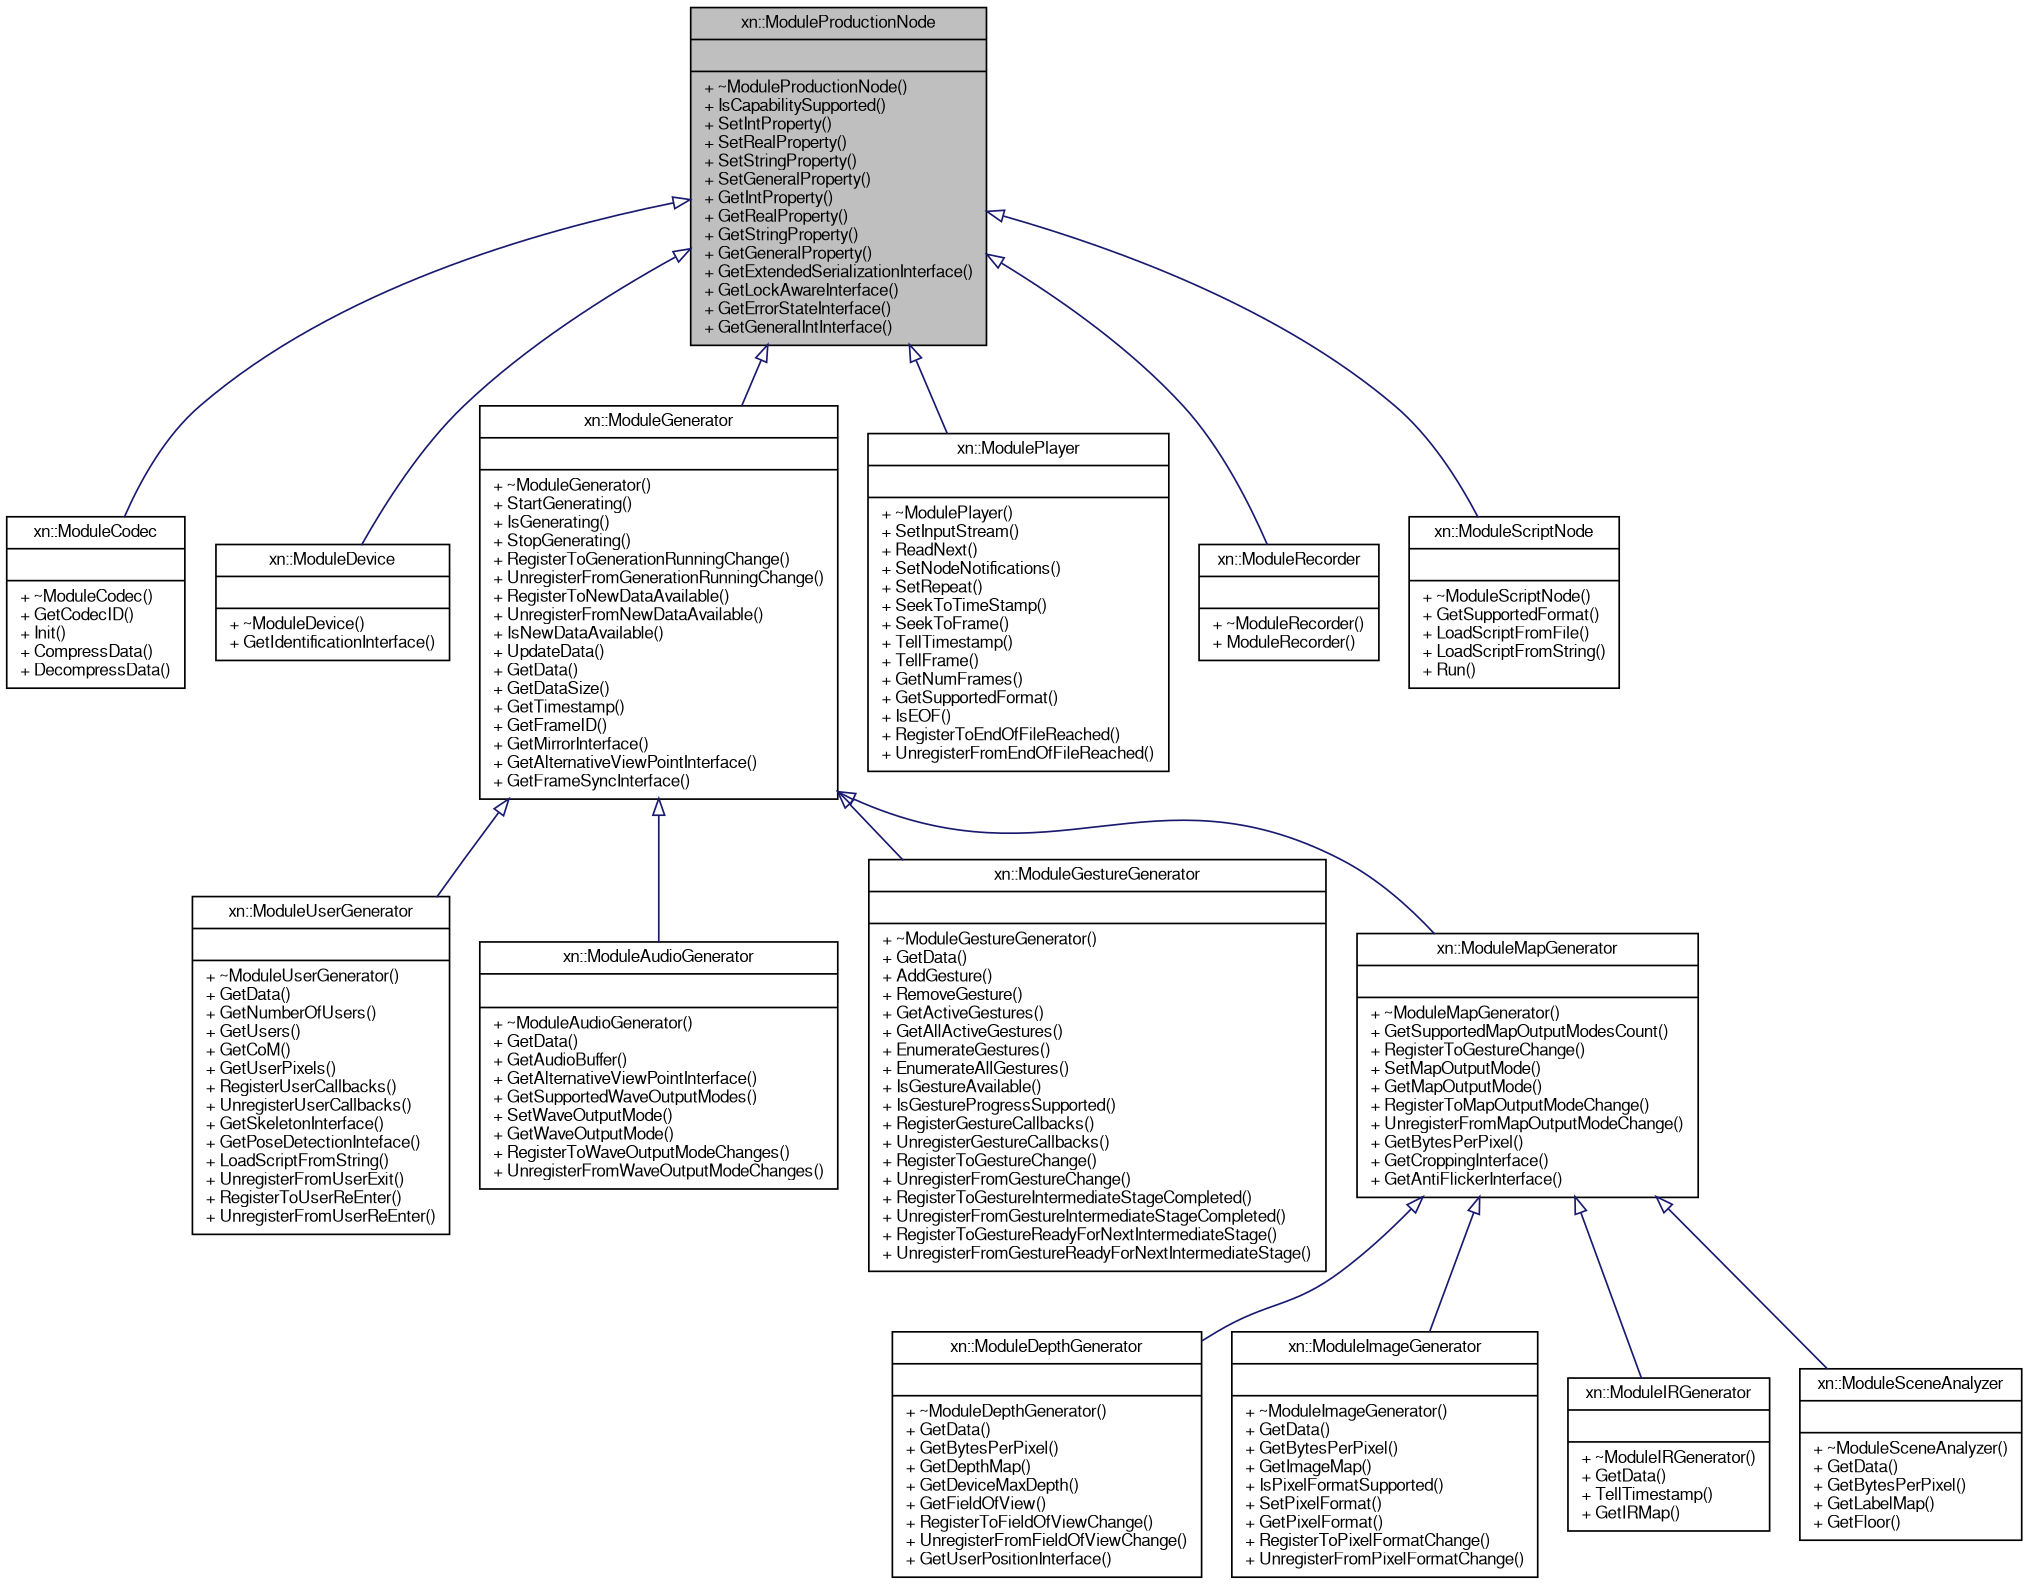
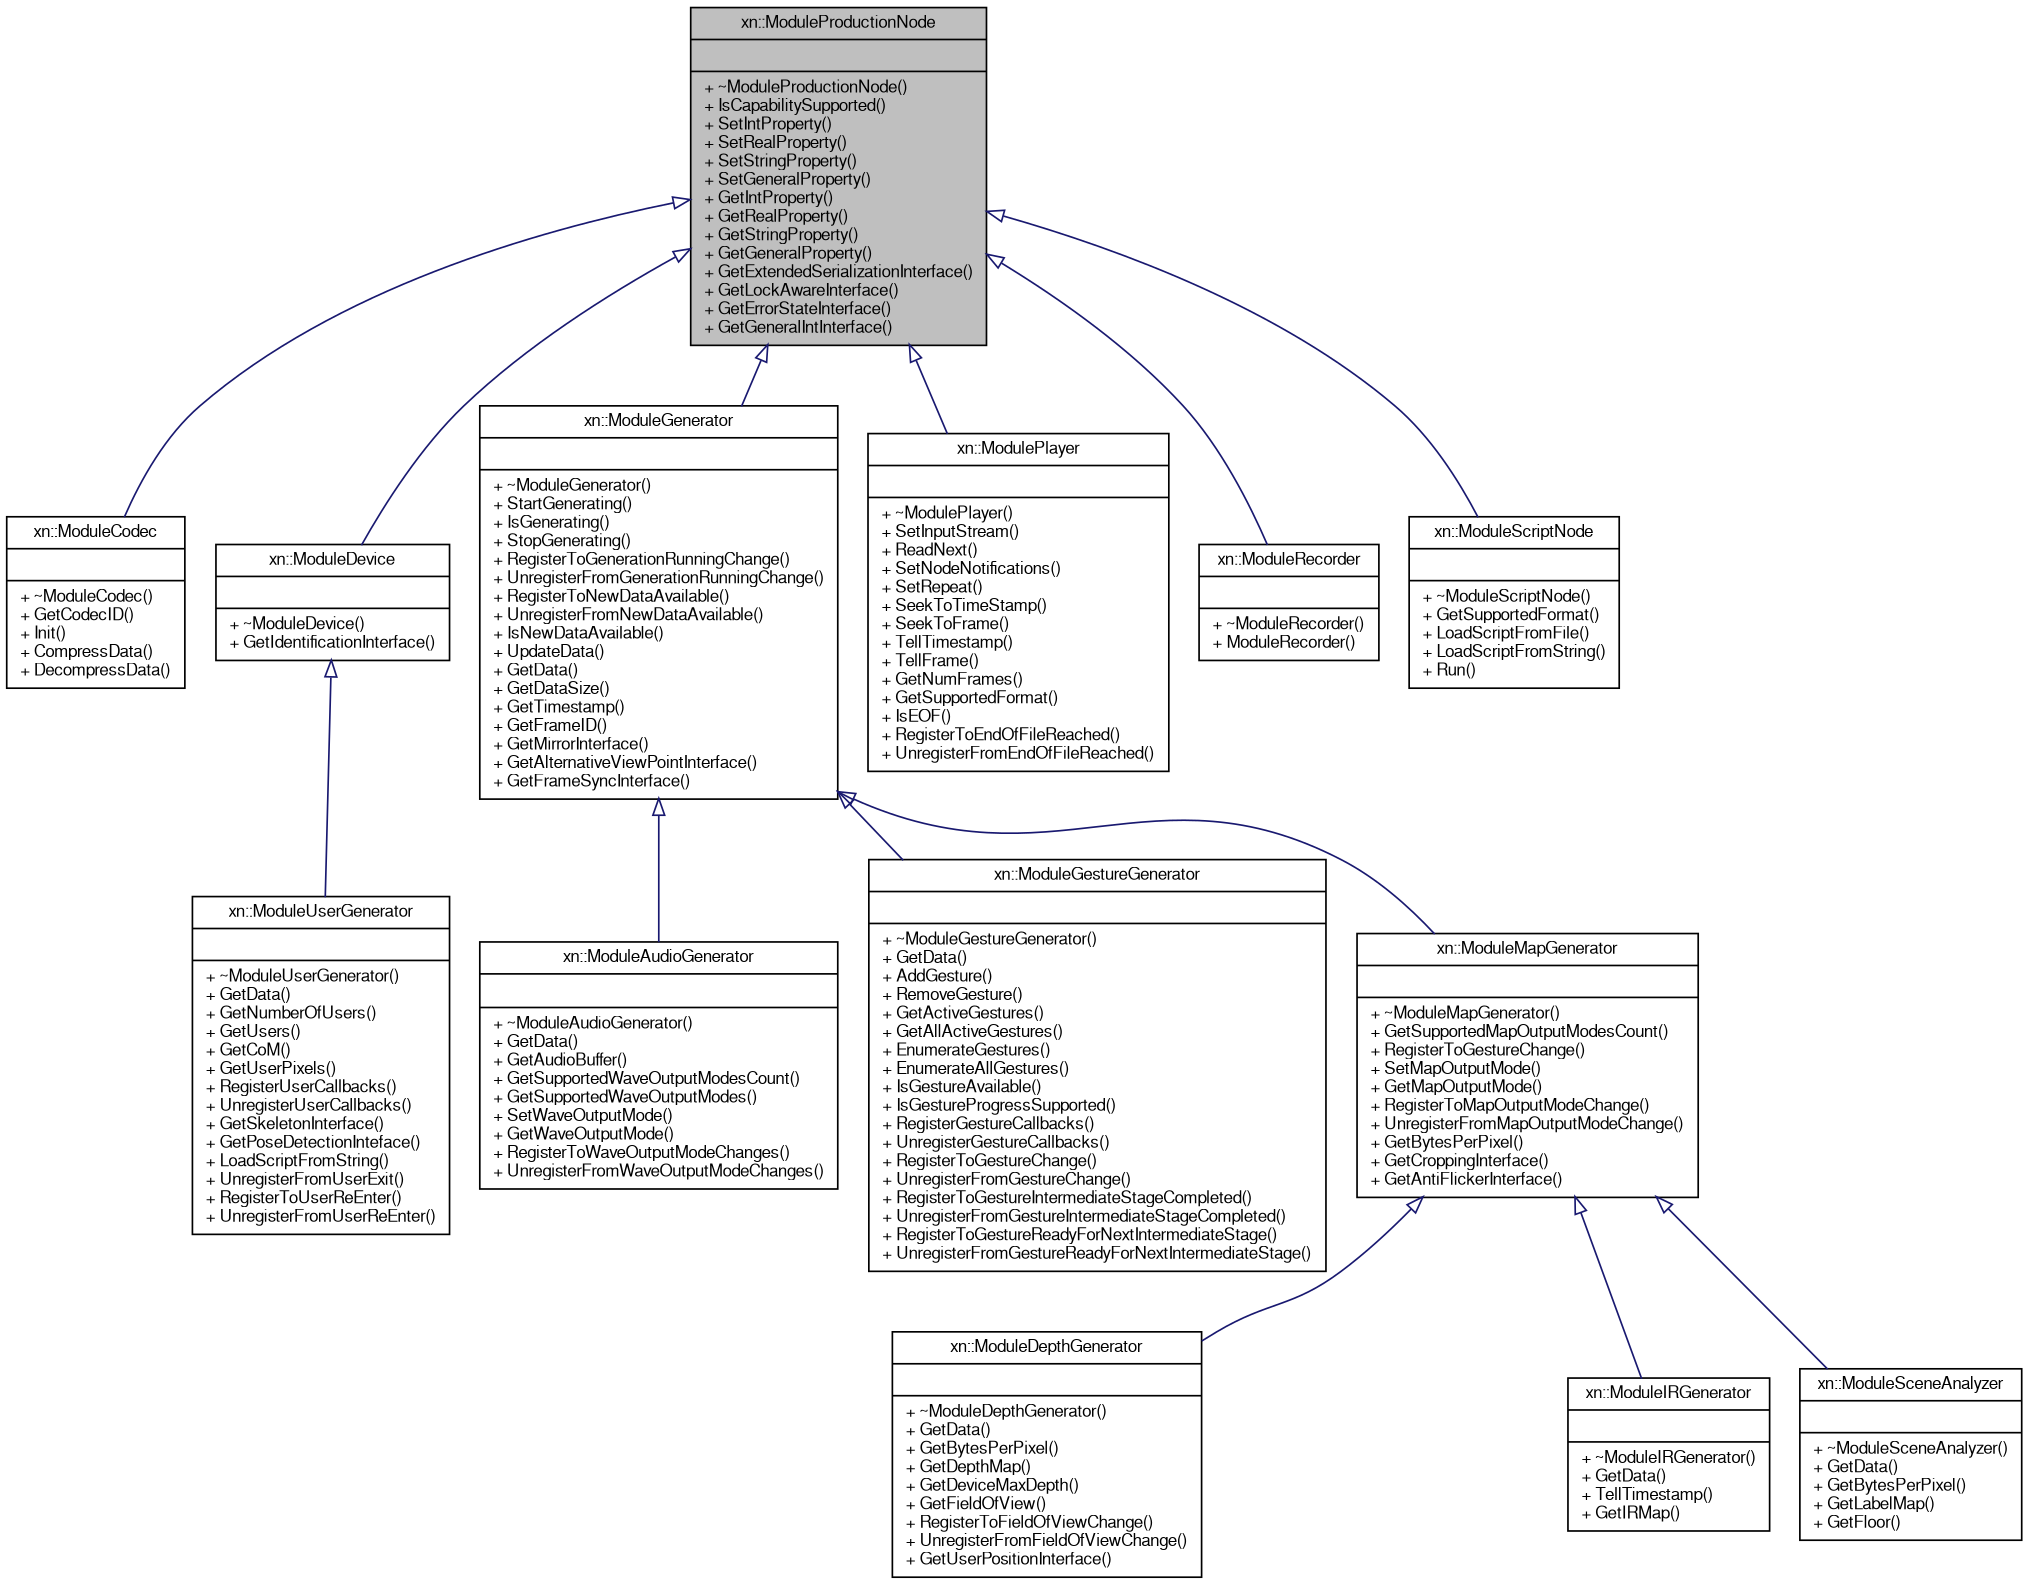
(467, 855) -> (328, 787)
(625, 1079) -> (647, 1079)
(1385, 1455) -> none
